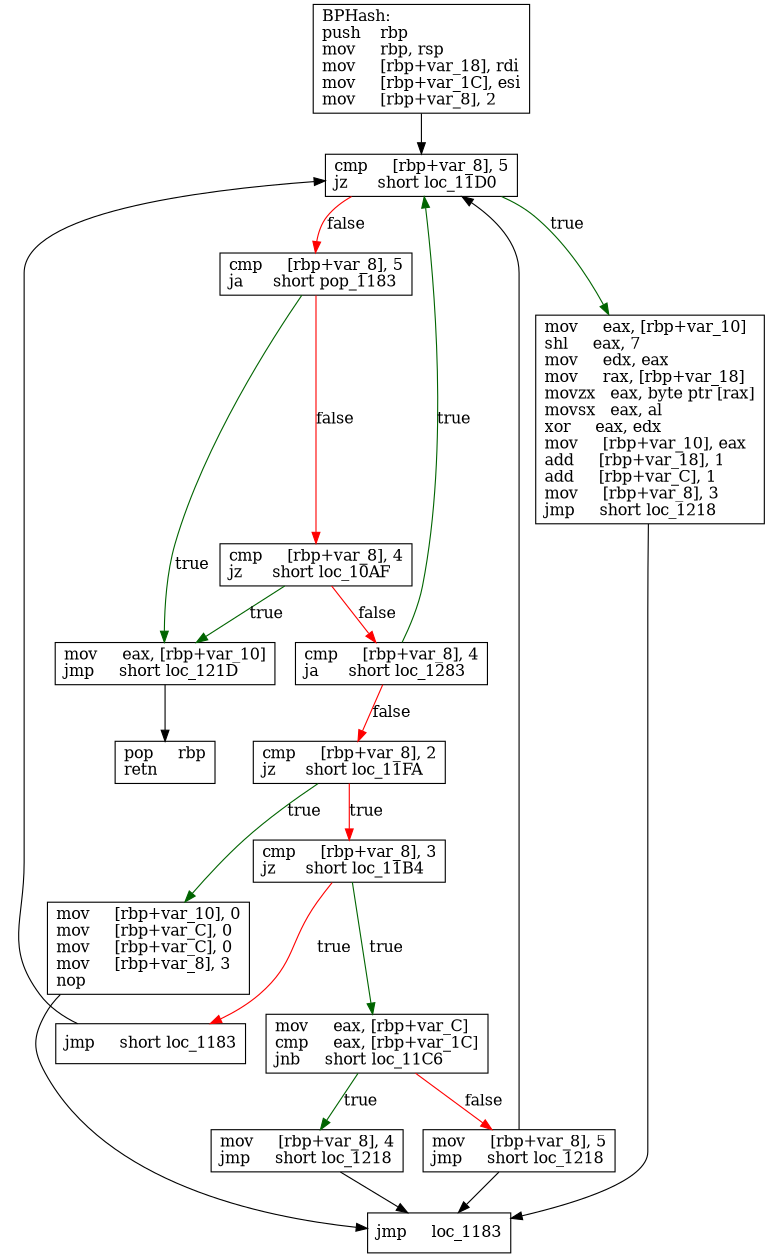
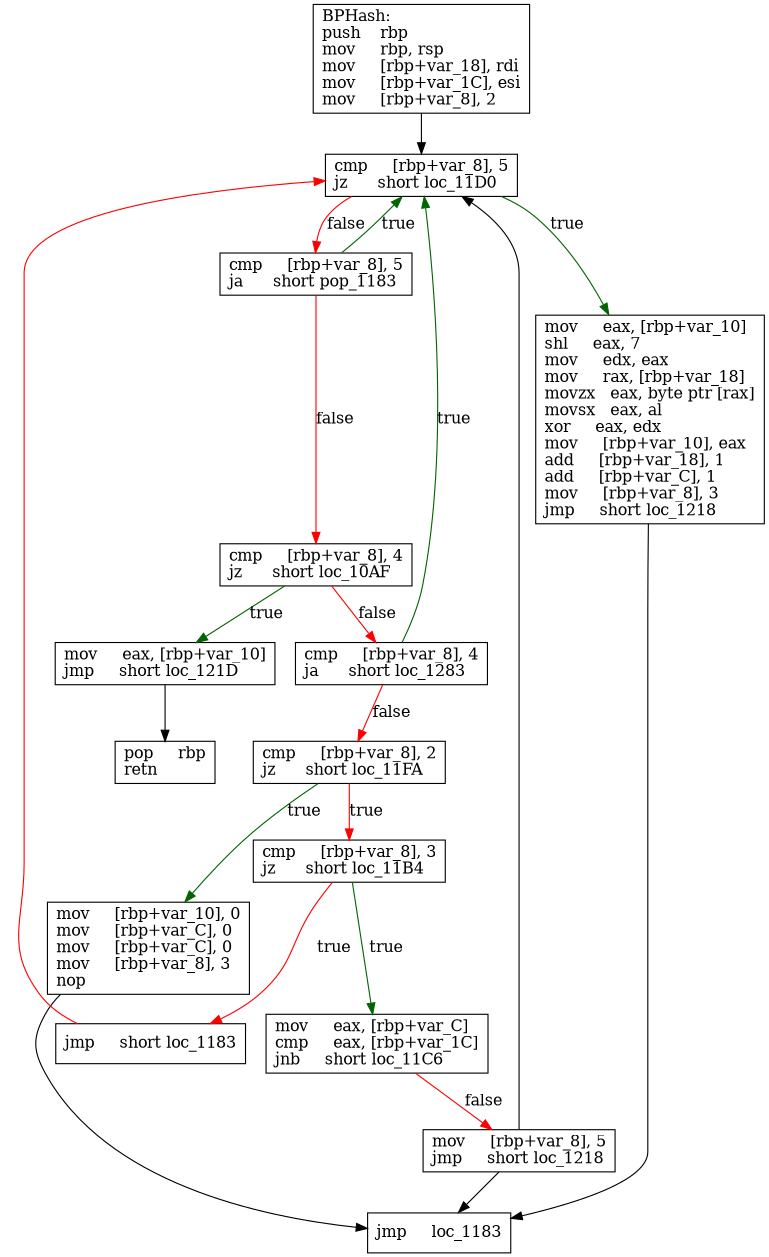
(210, 454) -> (369, 230)
(24, 502) -> (24, 502)
(307, 1151) -> none
